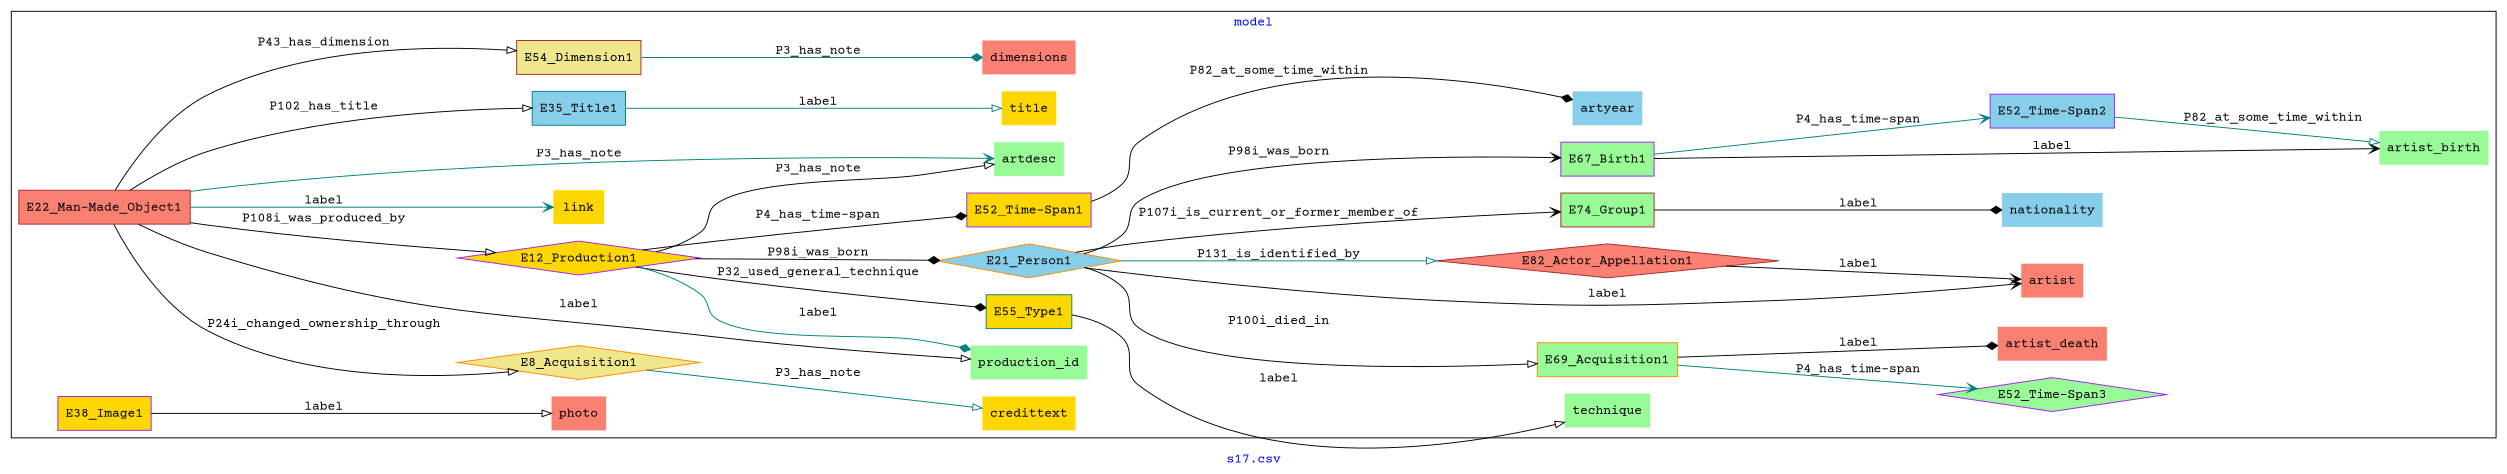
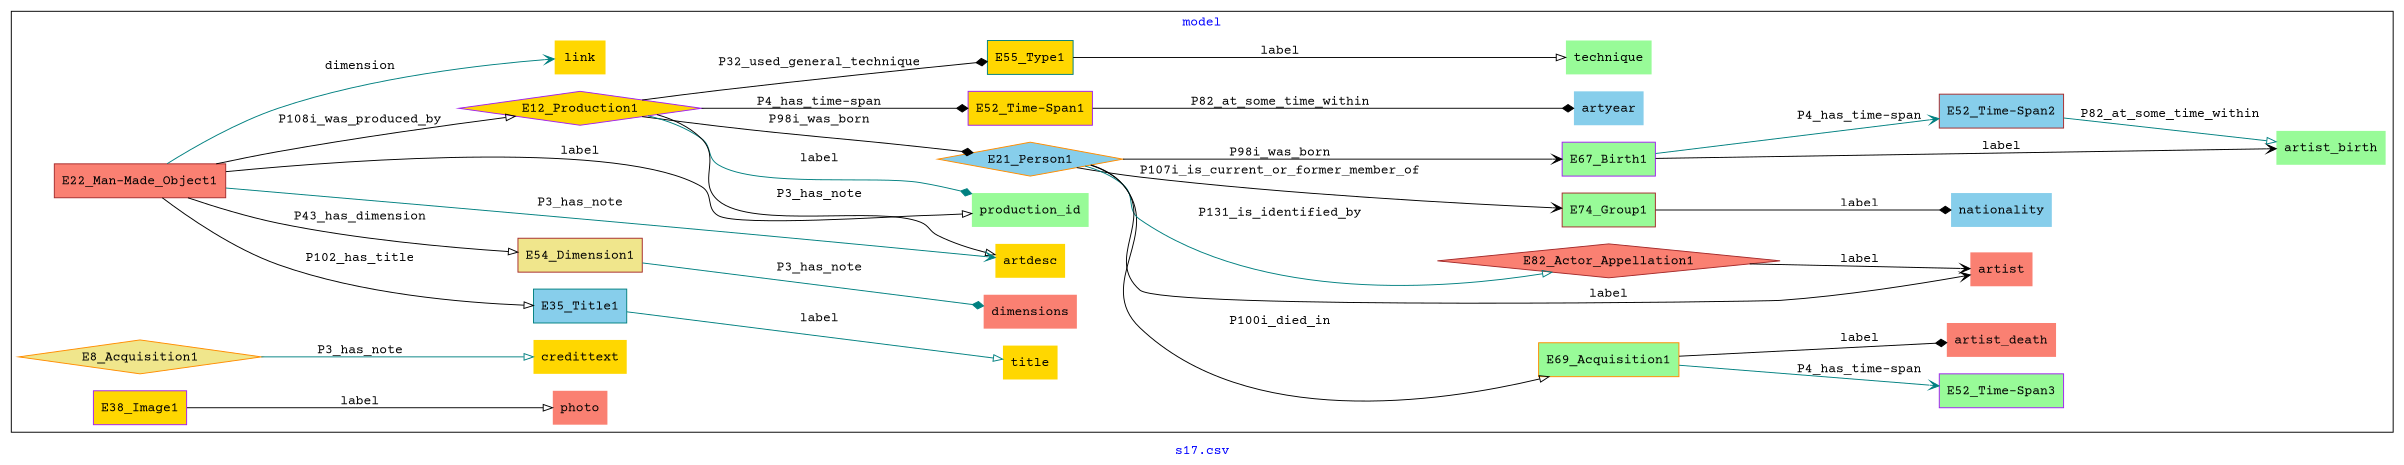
(2052, 111) -> (2001, 111)
(1029, 159) -> (1030, 261)
(324, 200) -> (360, 65)
(284, 359) -> none
(2052, 395) -> (2001, 391)
